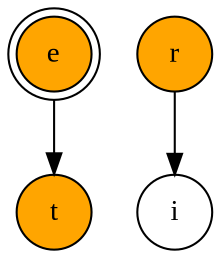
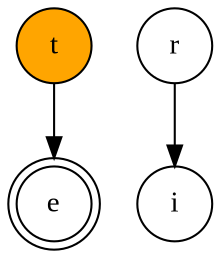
(54, 54) -> (54, 204)
(175, 54) -> (175, 46)
(54, 126) -> (54, 110)
